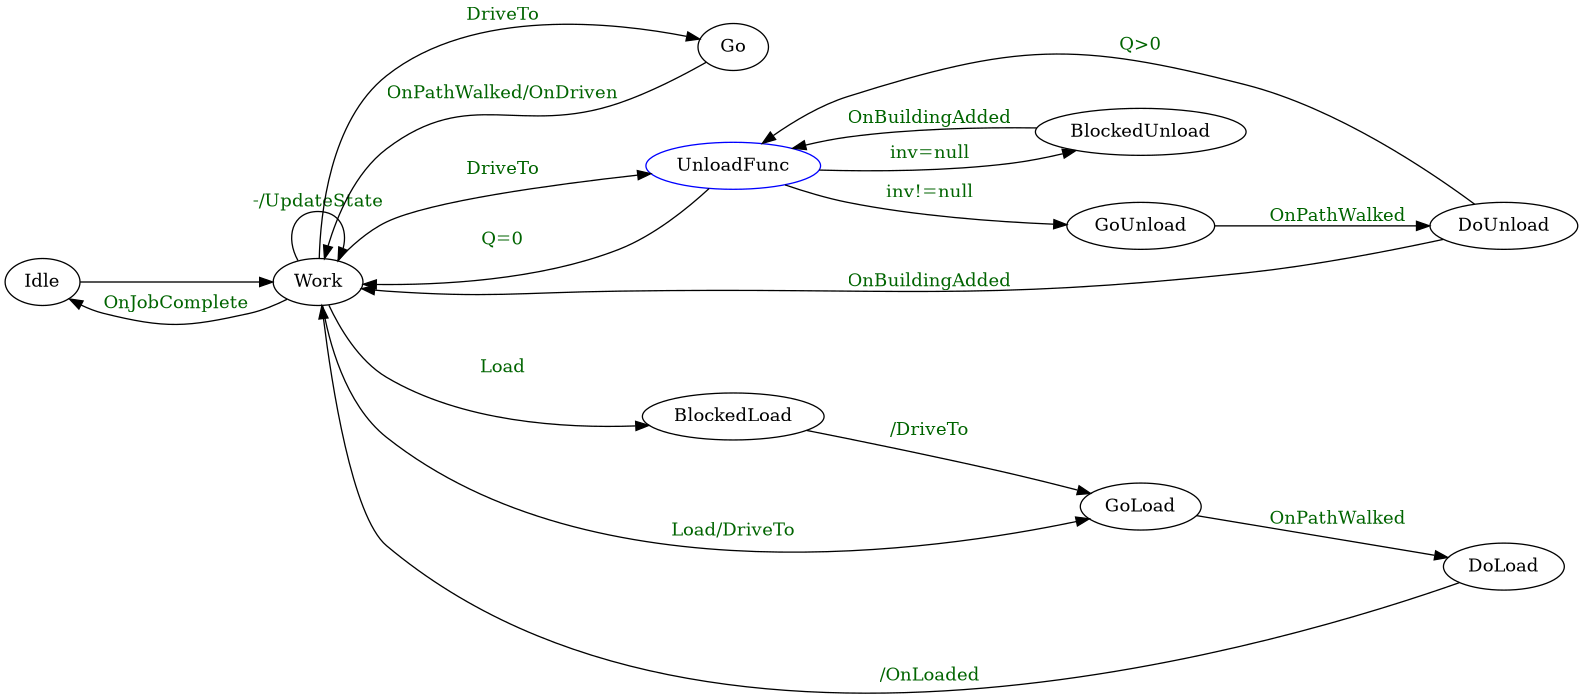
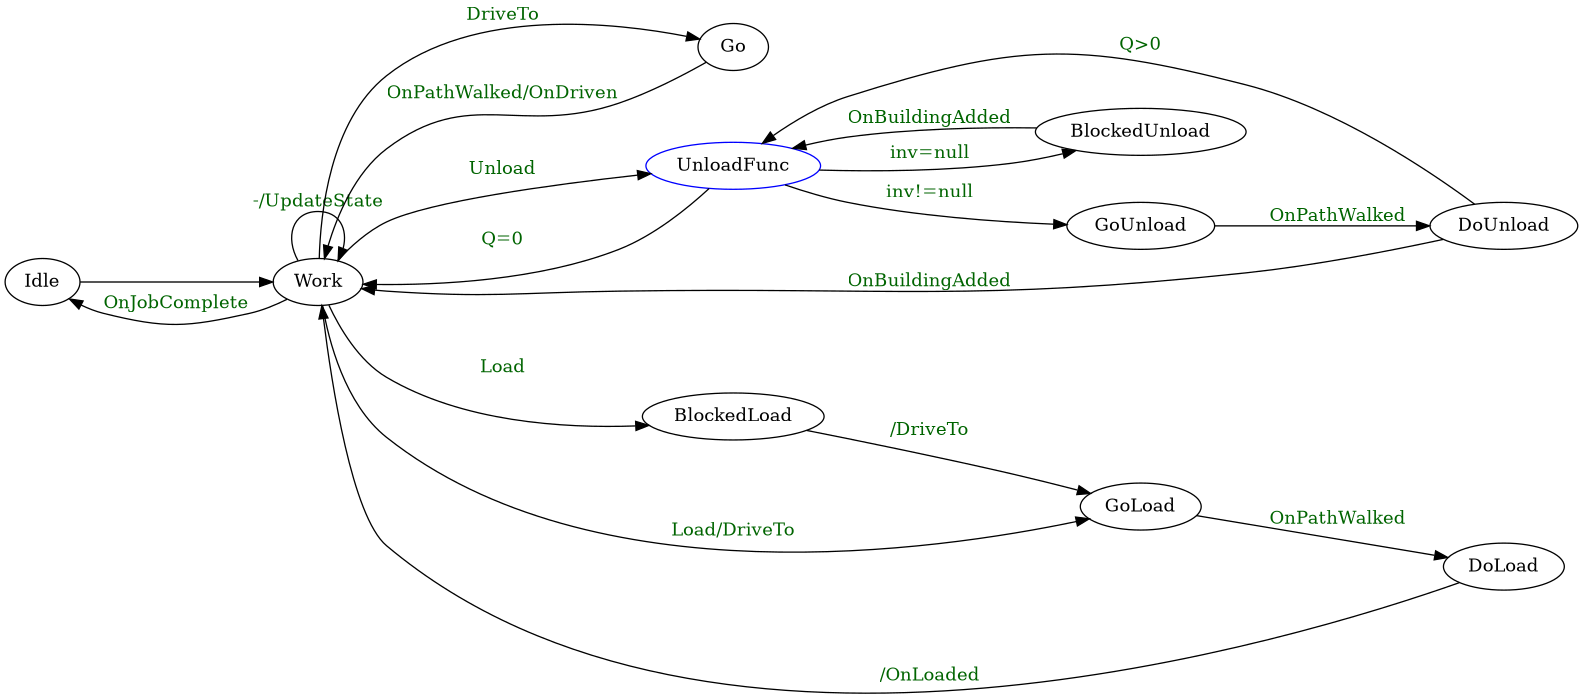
(503, 169) -> (503, 169)
